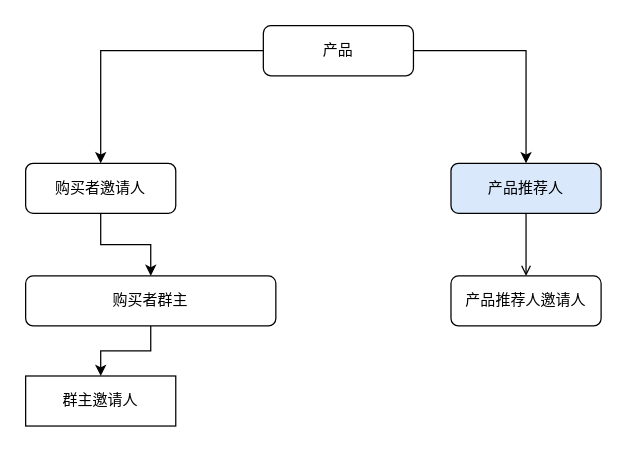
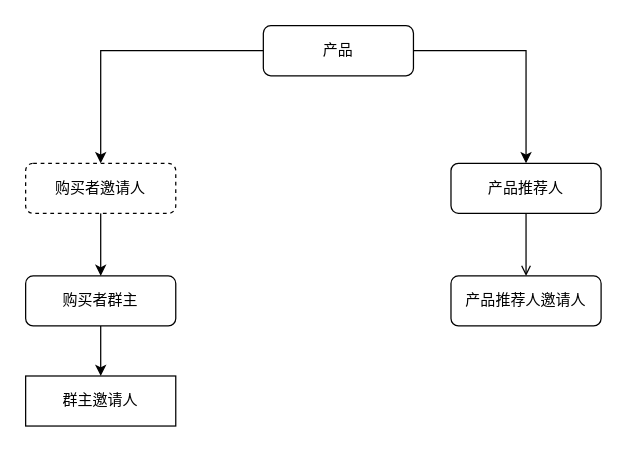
(101, 188) -> (101, 188)
(526, 188) -> (526, 188)
(151, 301) -> (101, 301)
